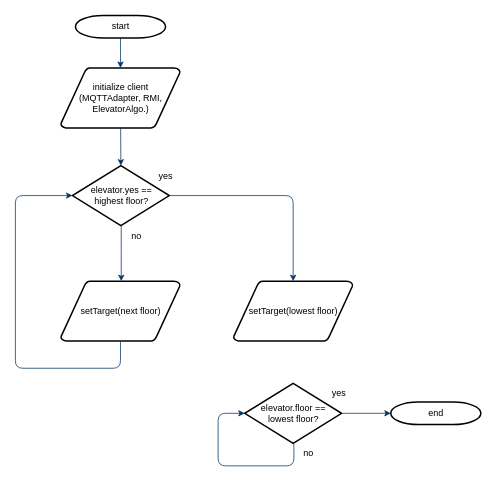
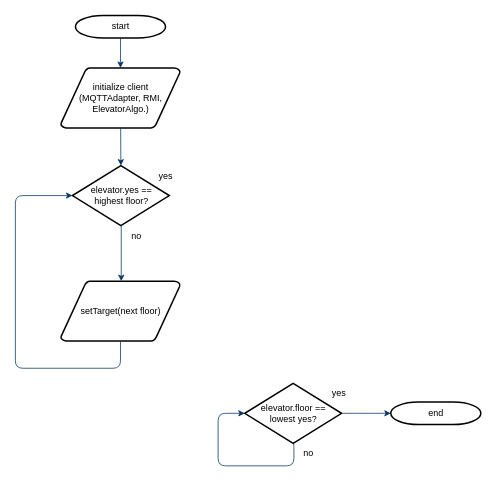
(231, 195) -> none
(293, 311) -> none
(293, 413) -> (293, 413)
